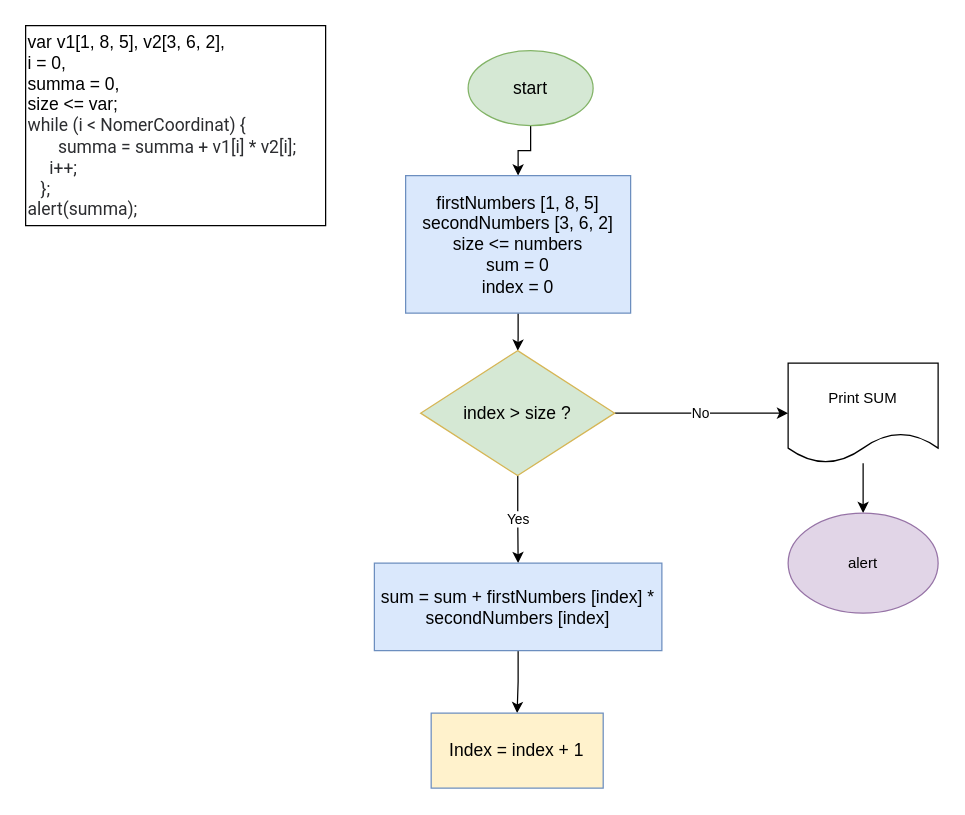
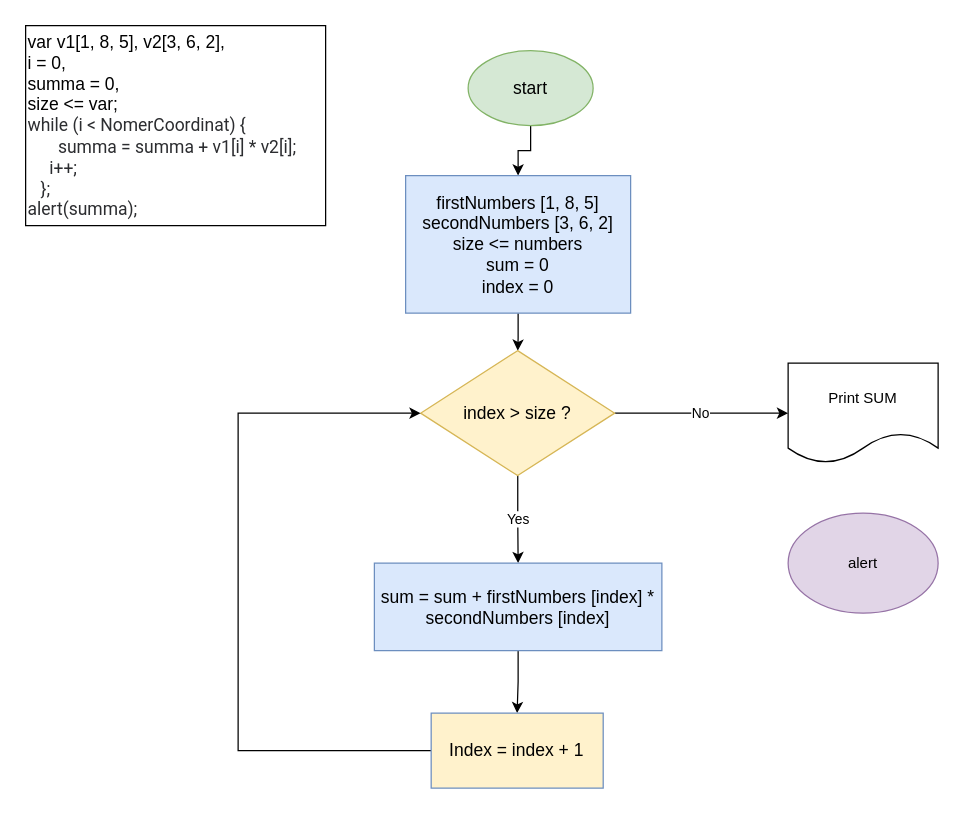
(518, 413) -> (518, 413)
(863, 484) -> none
none -> (238, 591)
